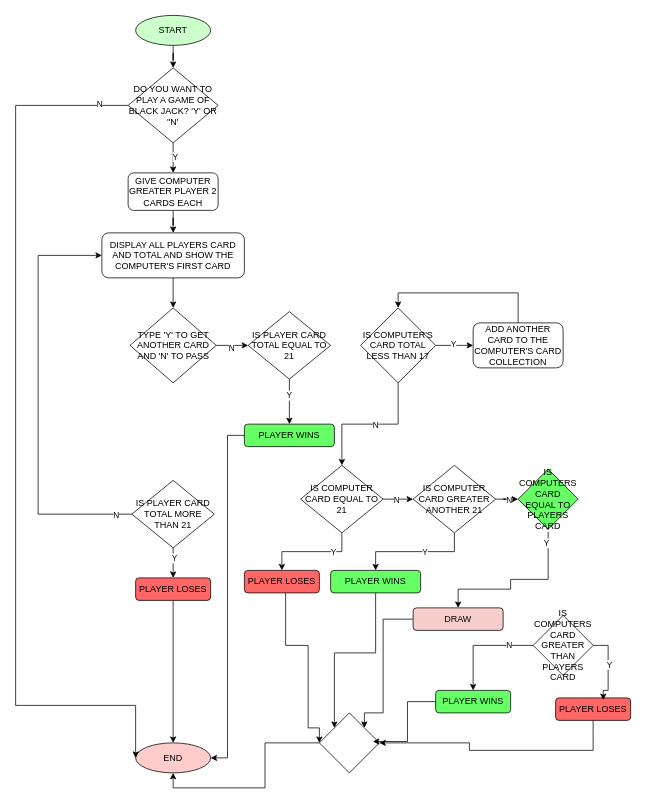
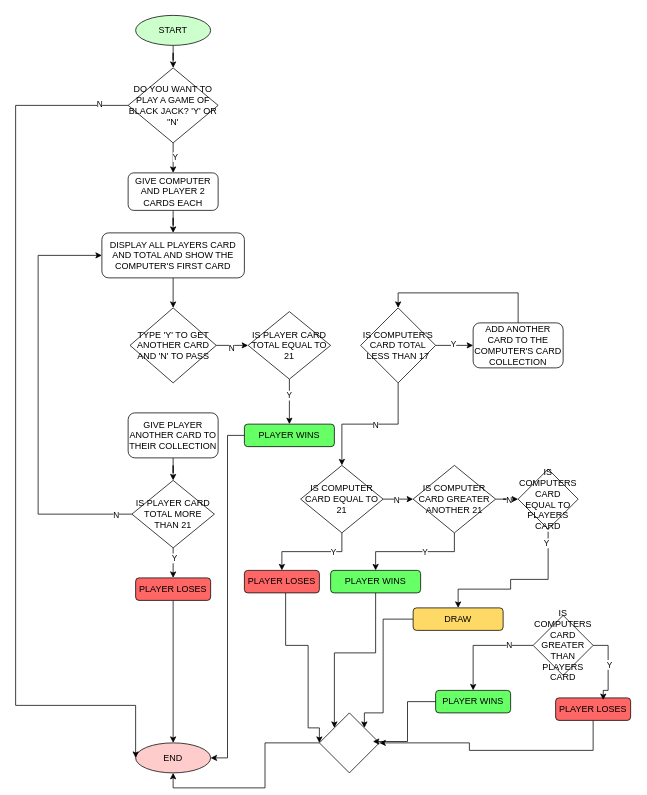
(173, 192) -> (173, 192)
none -> (173, 435)
none -> (173, 472)
(548, 499) -> (548, 499)
(458, 619) -> (458, 619)
